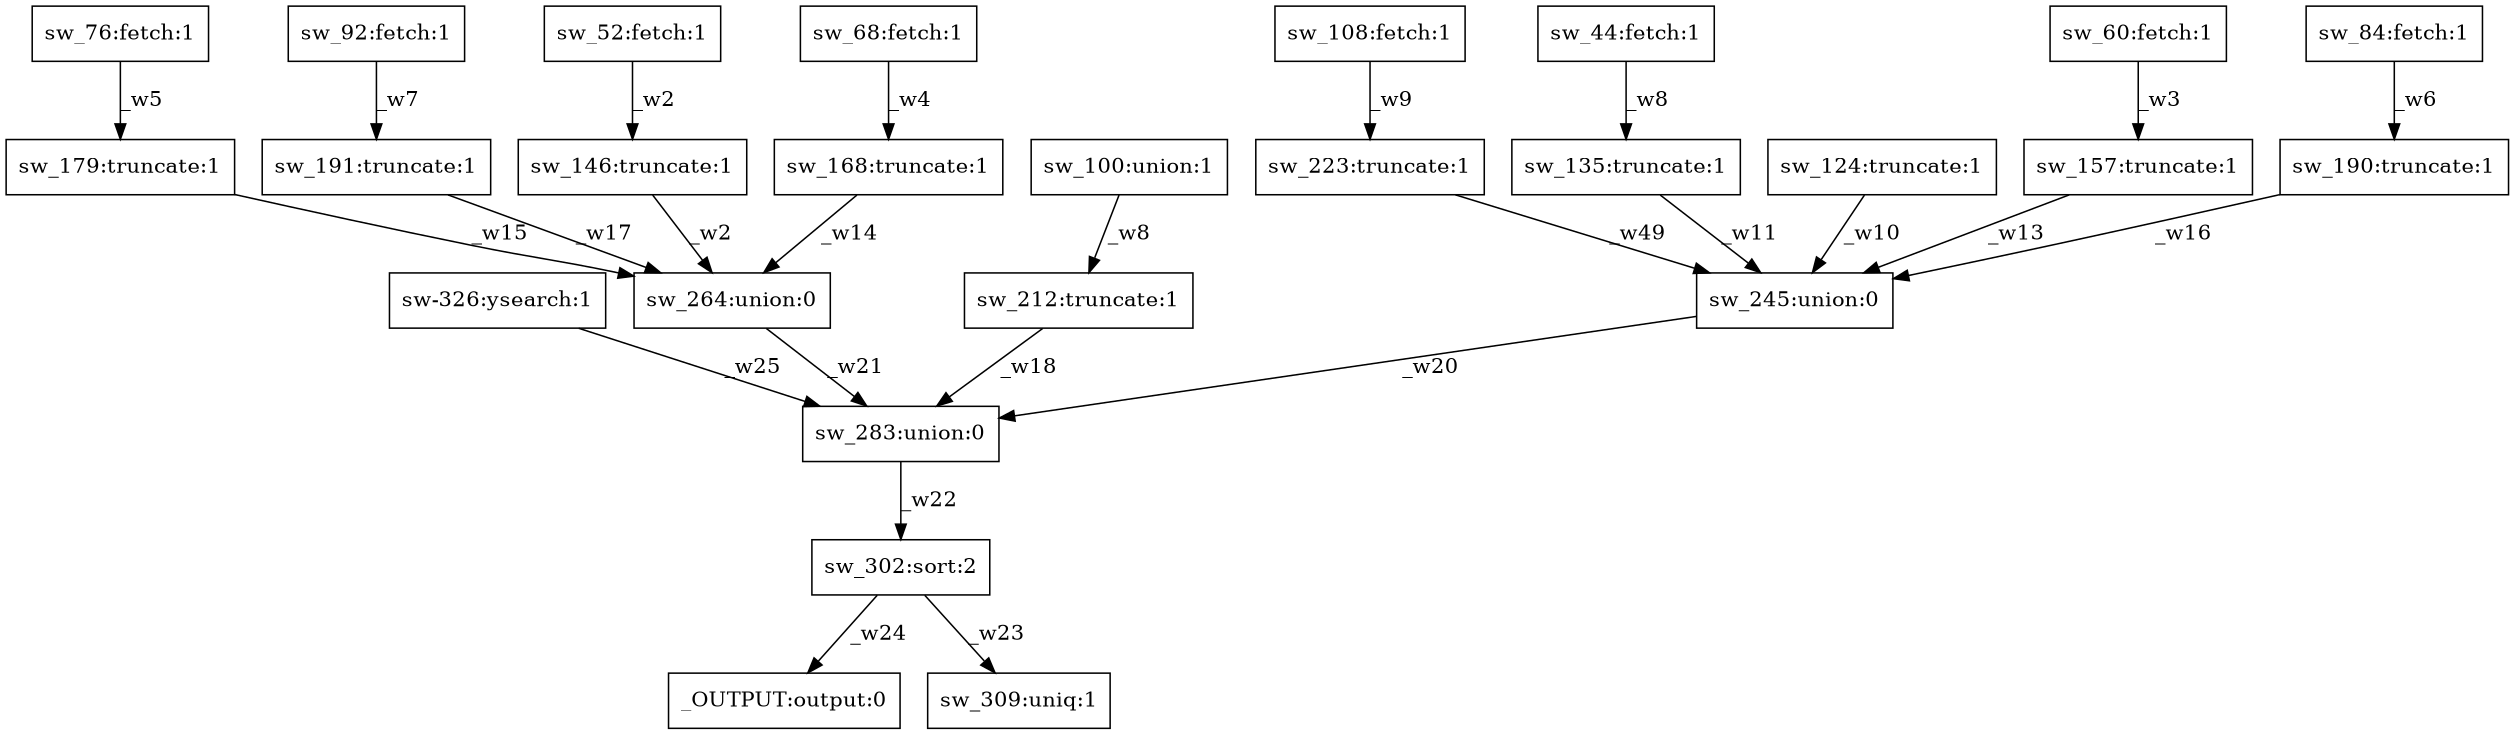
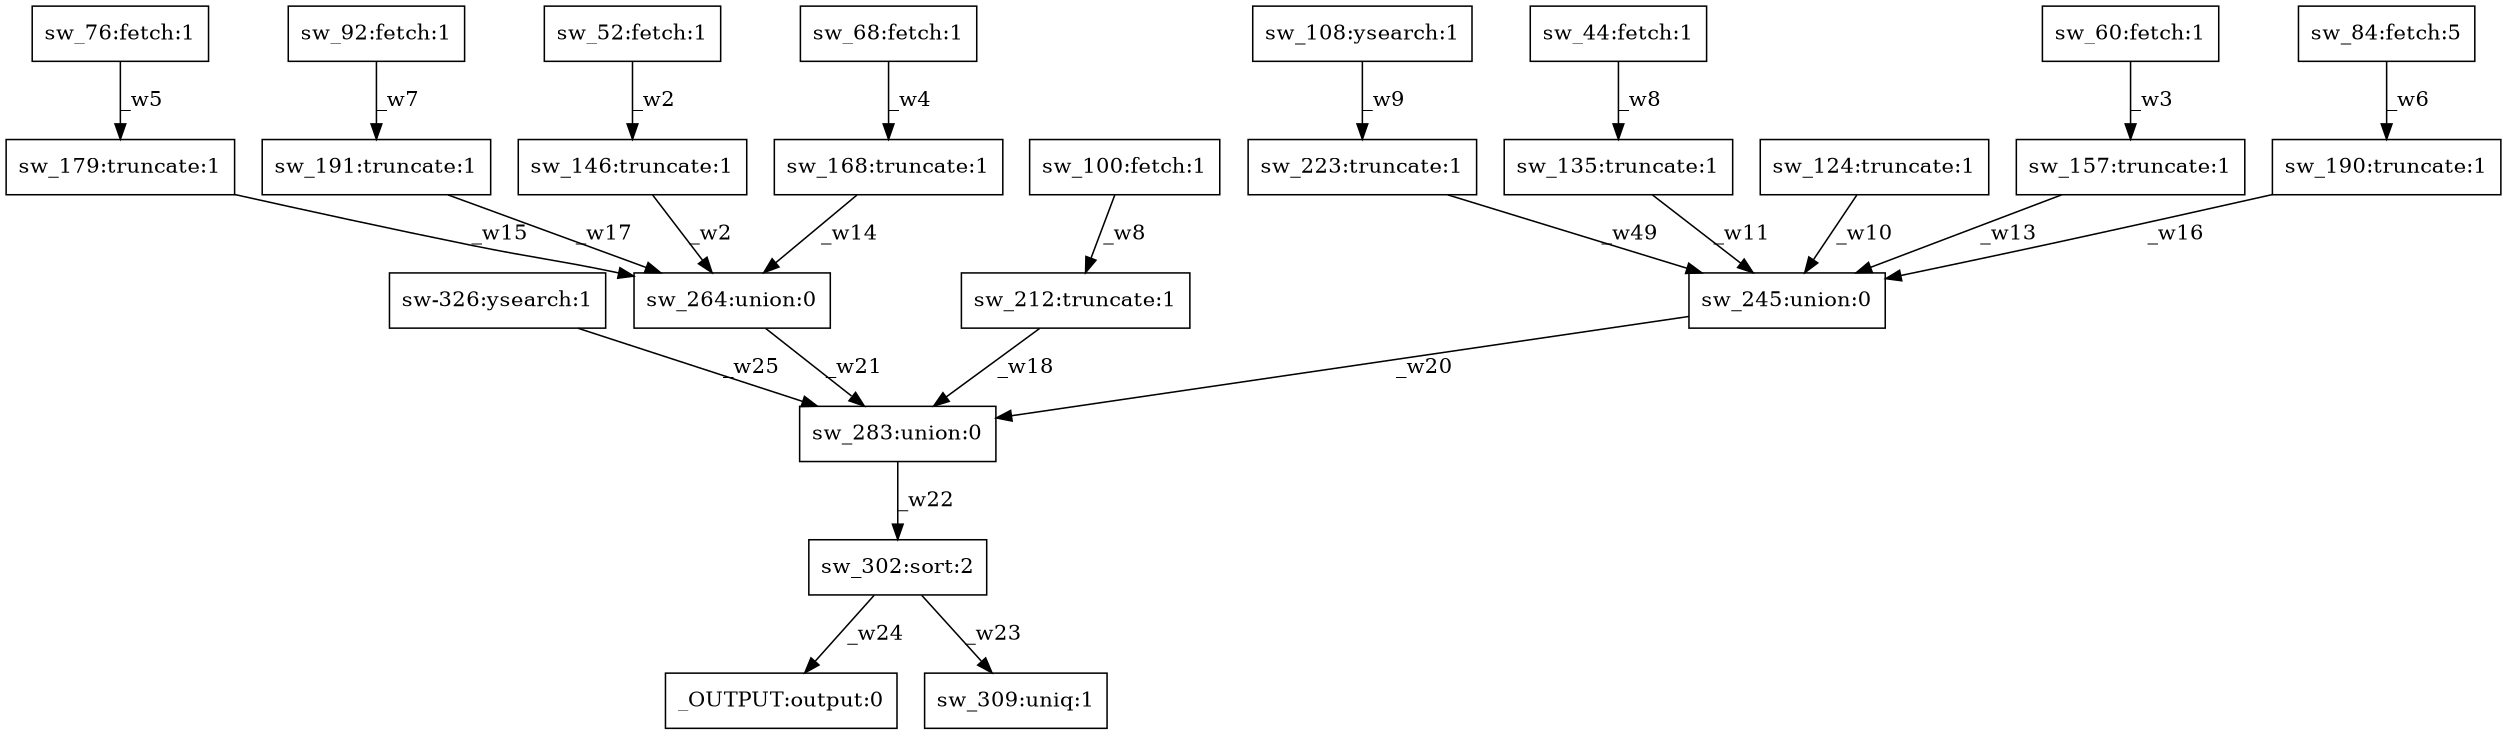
(1370, 34) -> (1362, 34)
(2394, 34) -> (2387, 34)
(1129, 167) -> (1125, 167)
